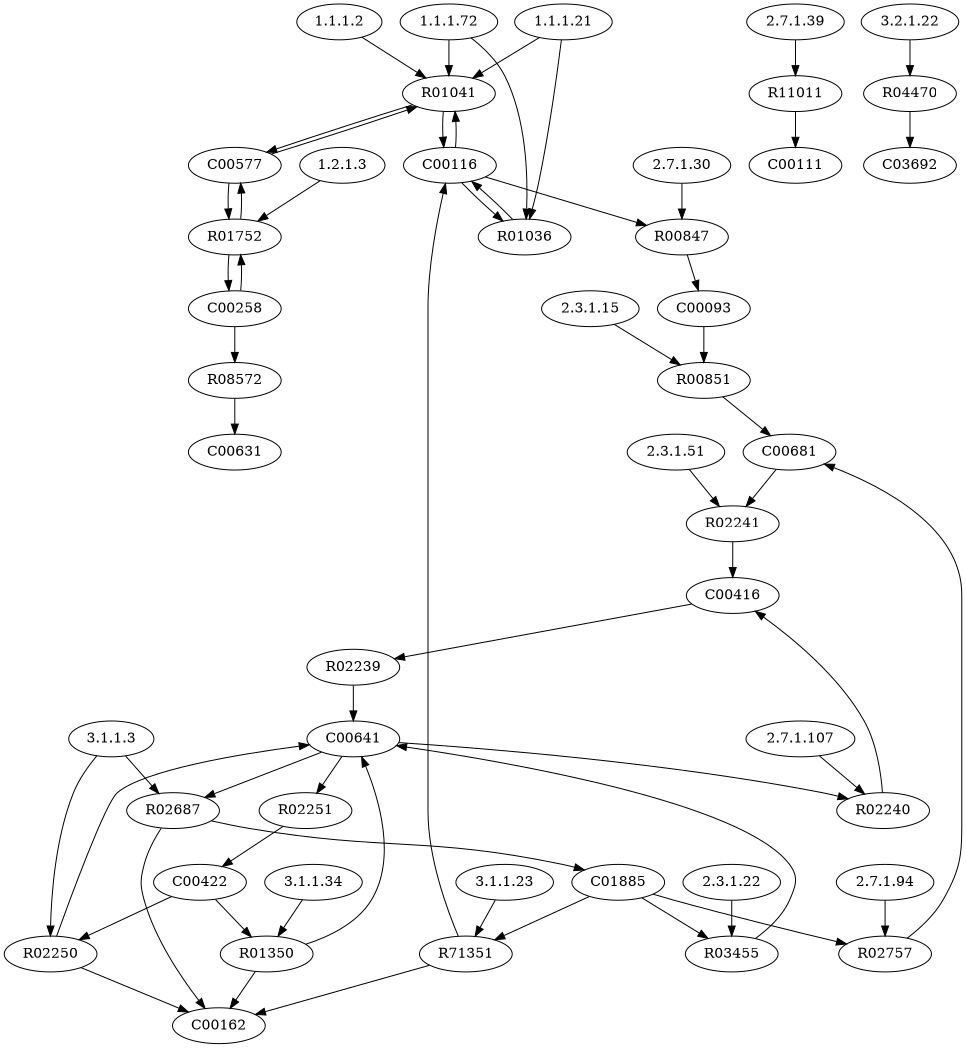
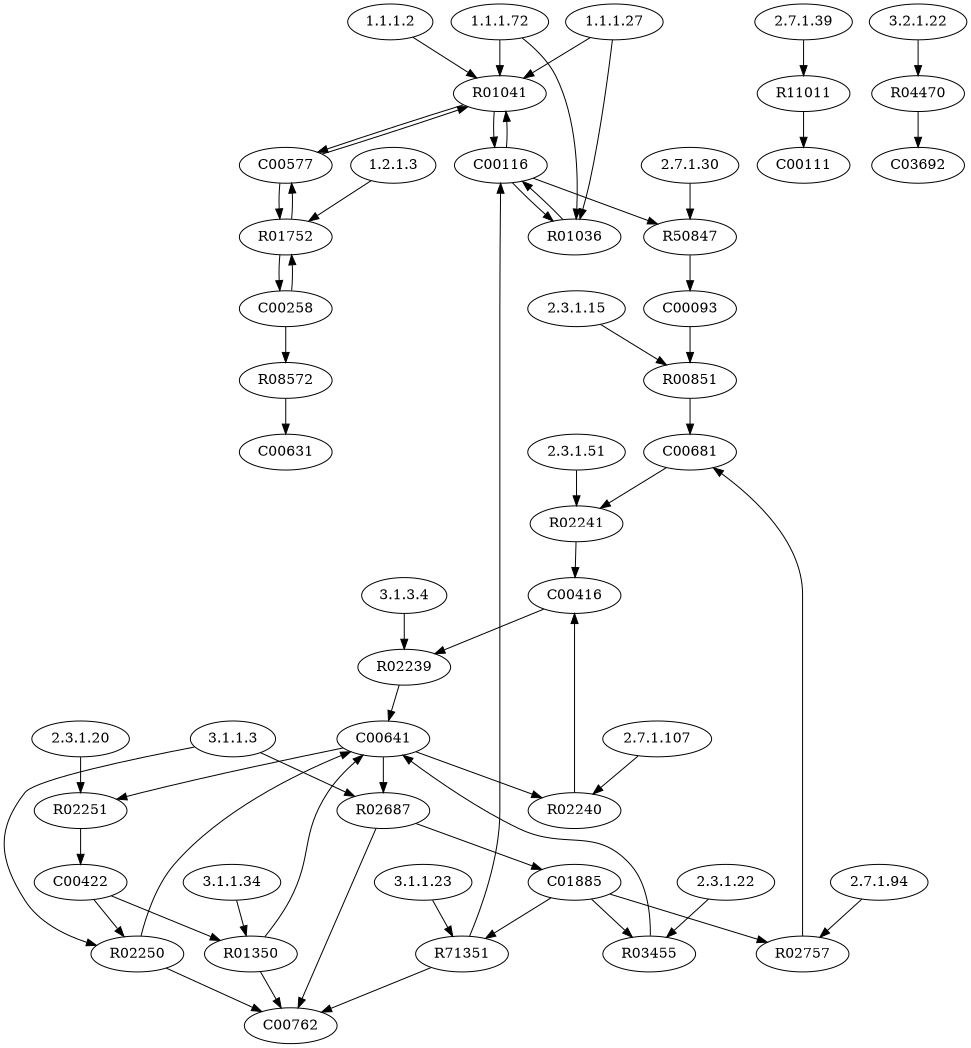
(563, 22) -> (614, 22)
(682, 237) -> (690, 237)
none -> (404, 596)
none -> (81, 739)
(219, 1026) -> (291, 1026)
